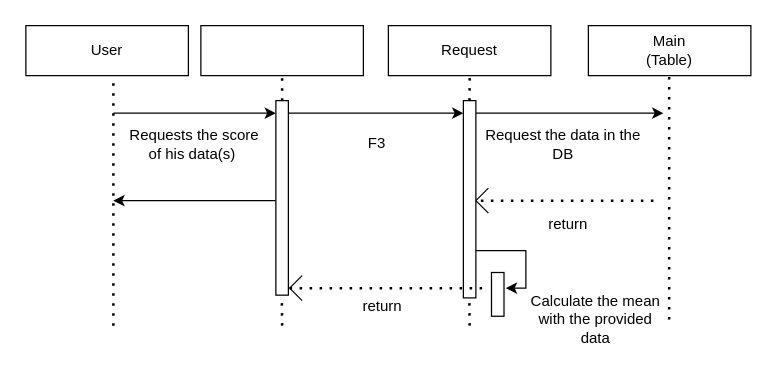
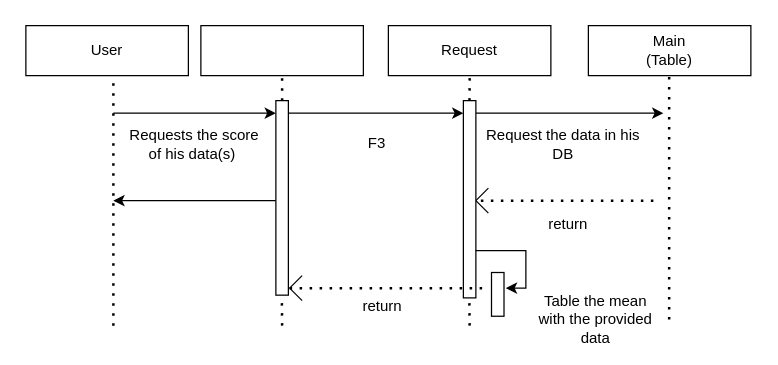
(563, 144) -> (563, 144)
(596, 319) -> (596, 319)
